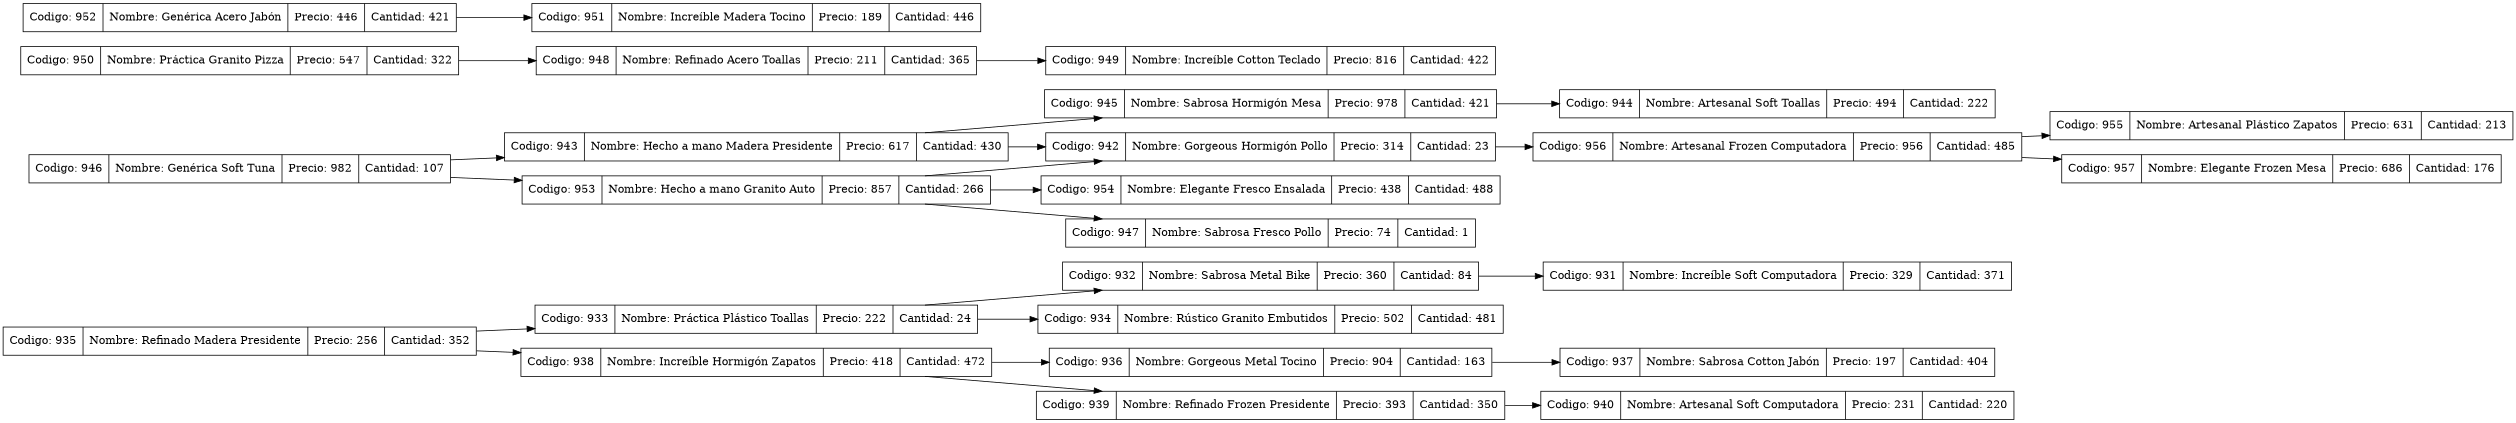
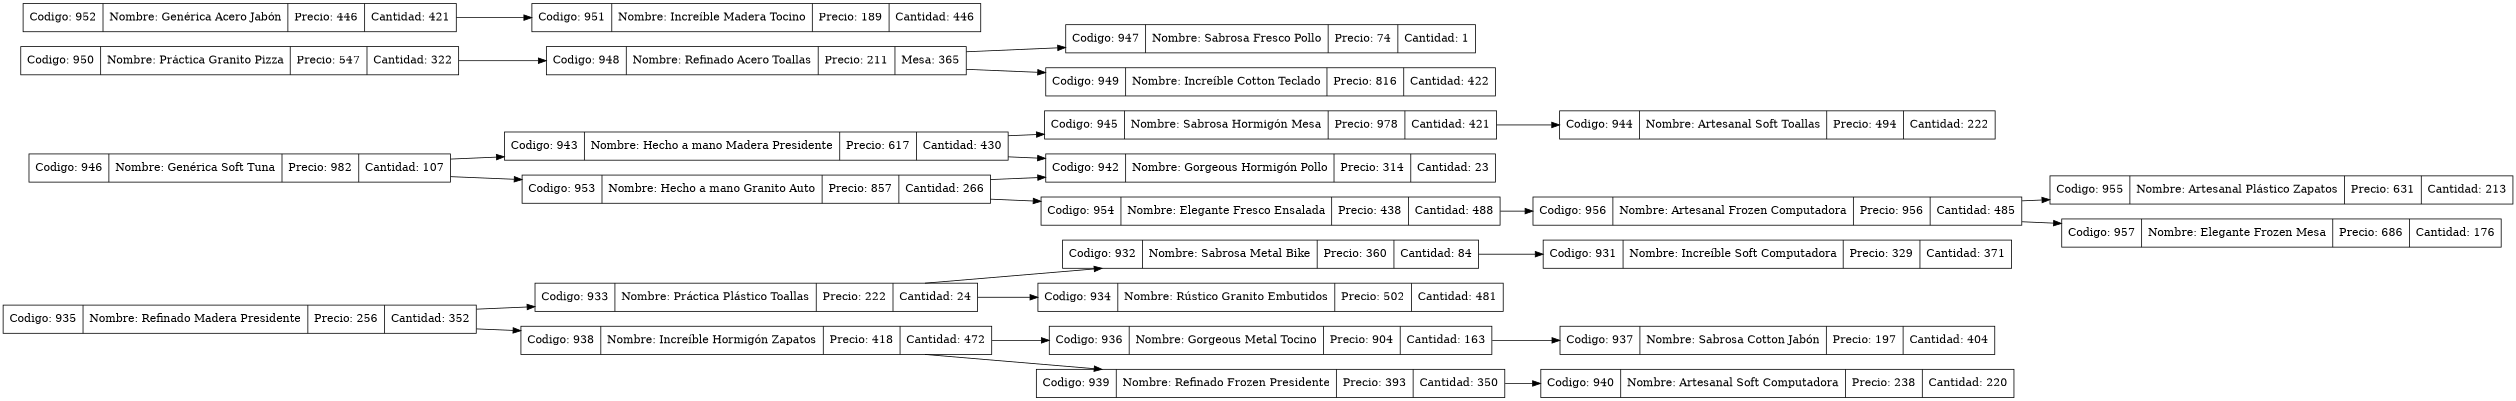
(931, 60) -> (931, 60)
(1510, 147) -> (1513, 211)
(1009, 211) -> (1012, 50)
(1884, 405) -> (1884, 383)
